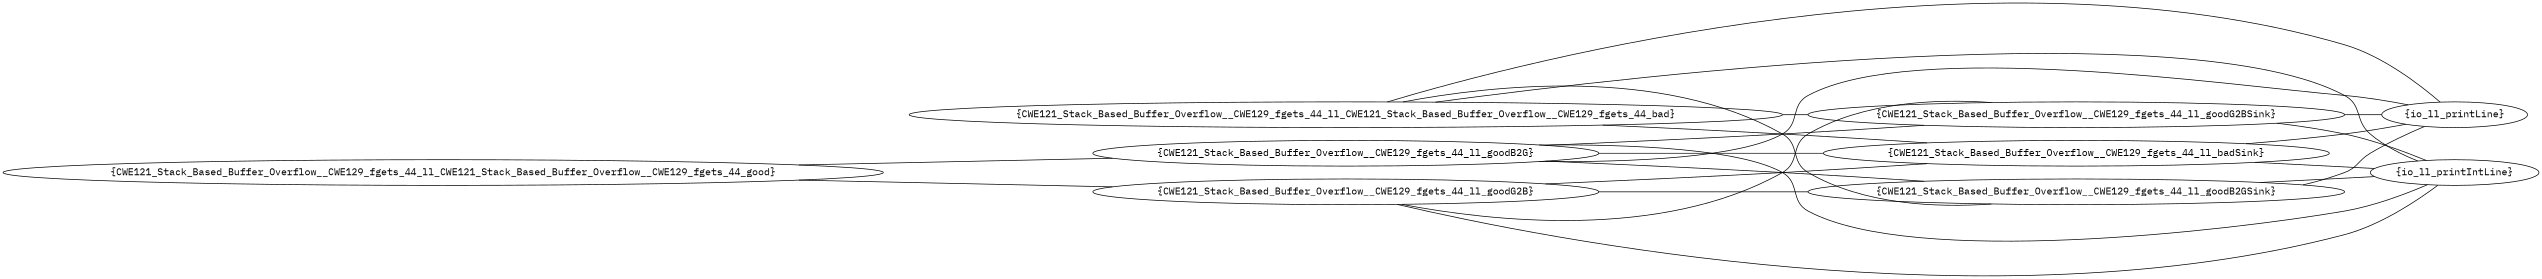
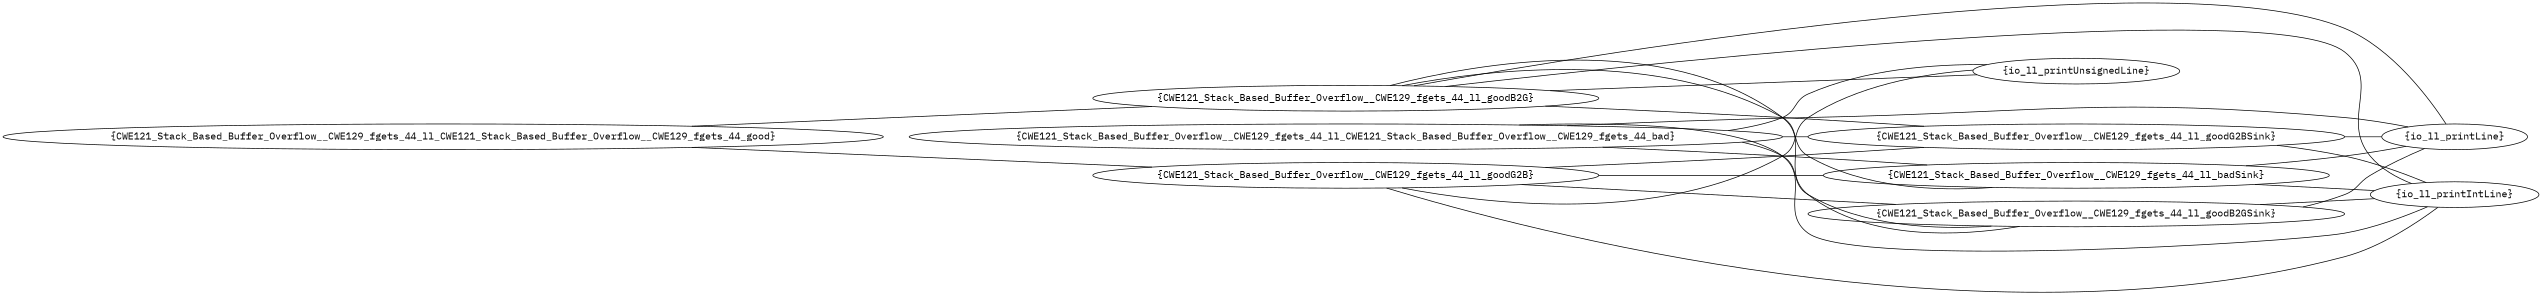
none -> (2076, 71)
